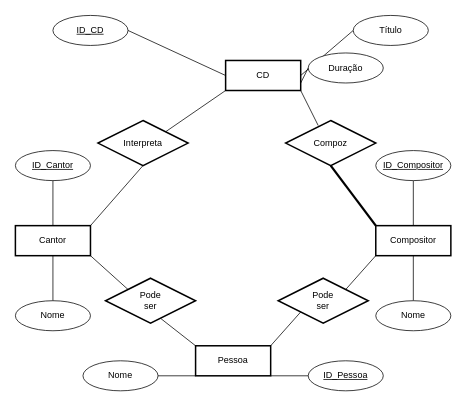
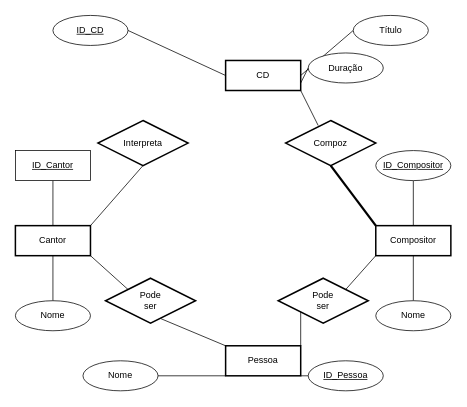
(195, 111) -> none
(53, 165) -> (53, 165)
(233, 360) -> (263, 360)
